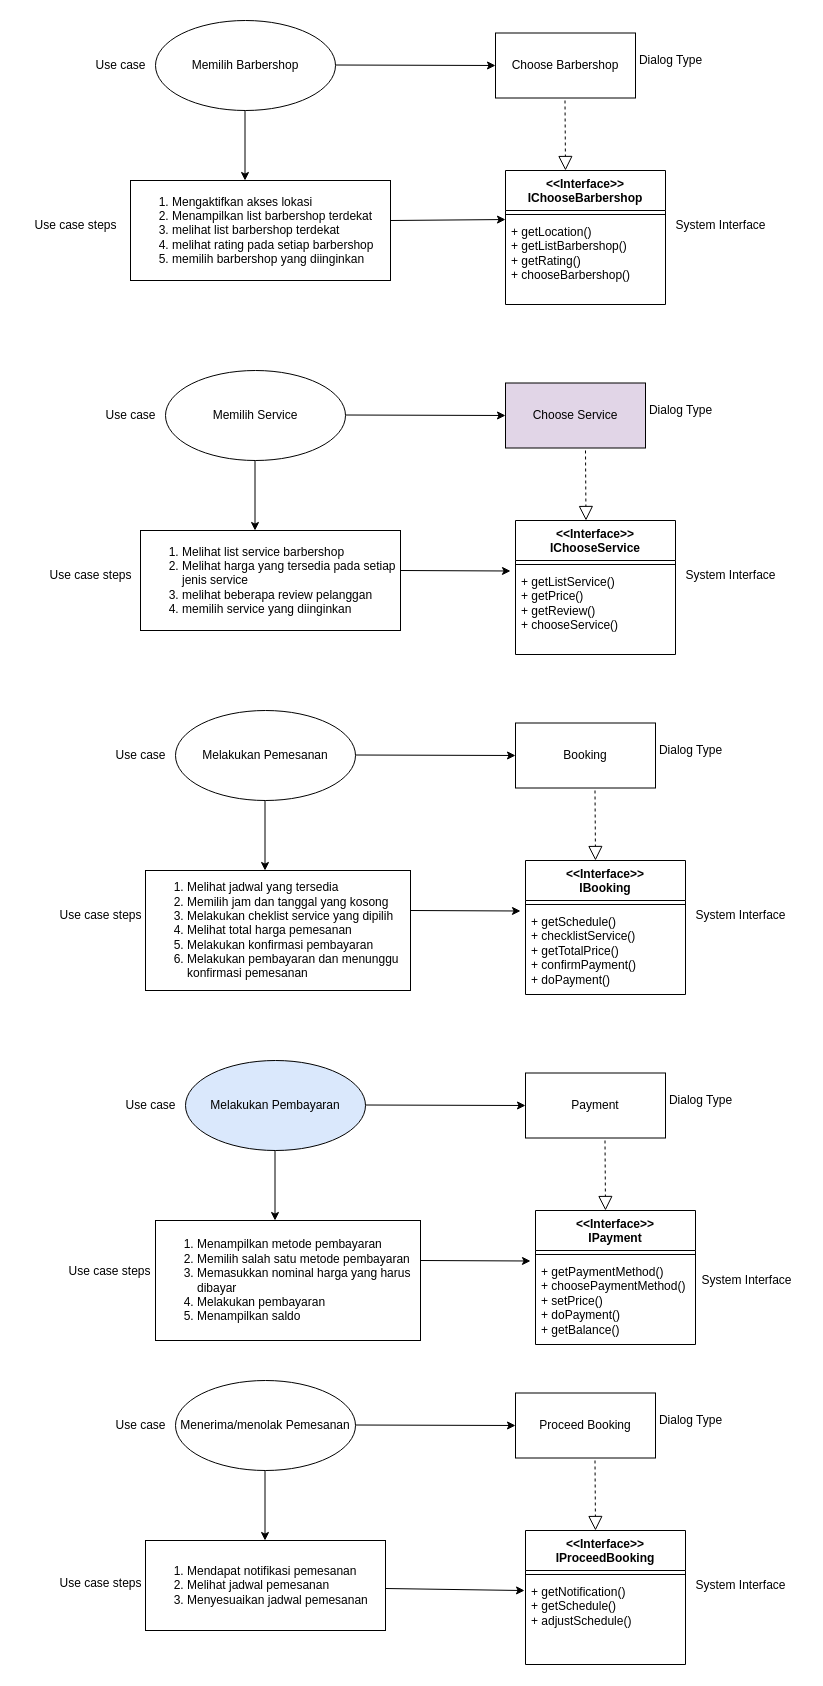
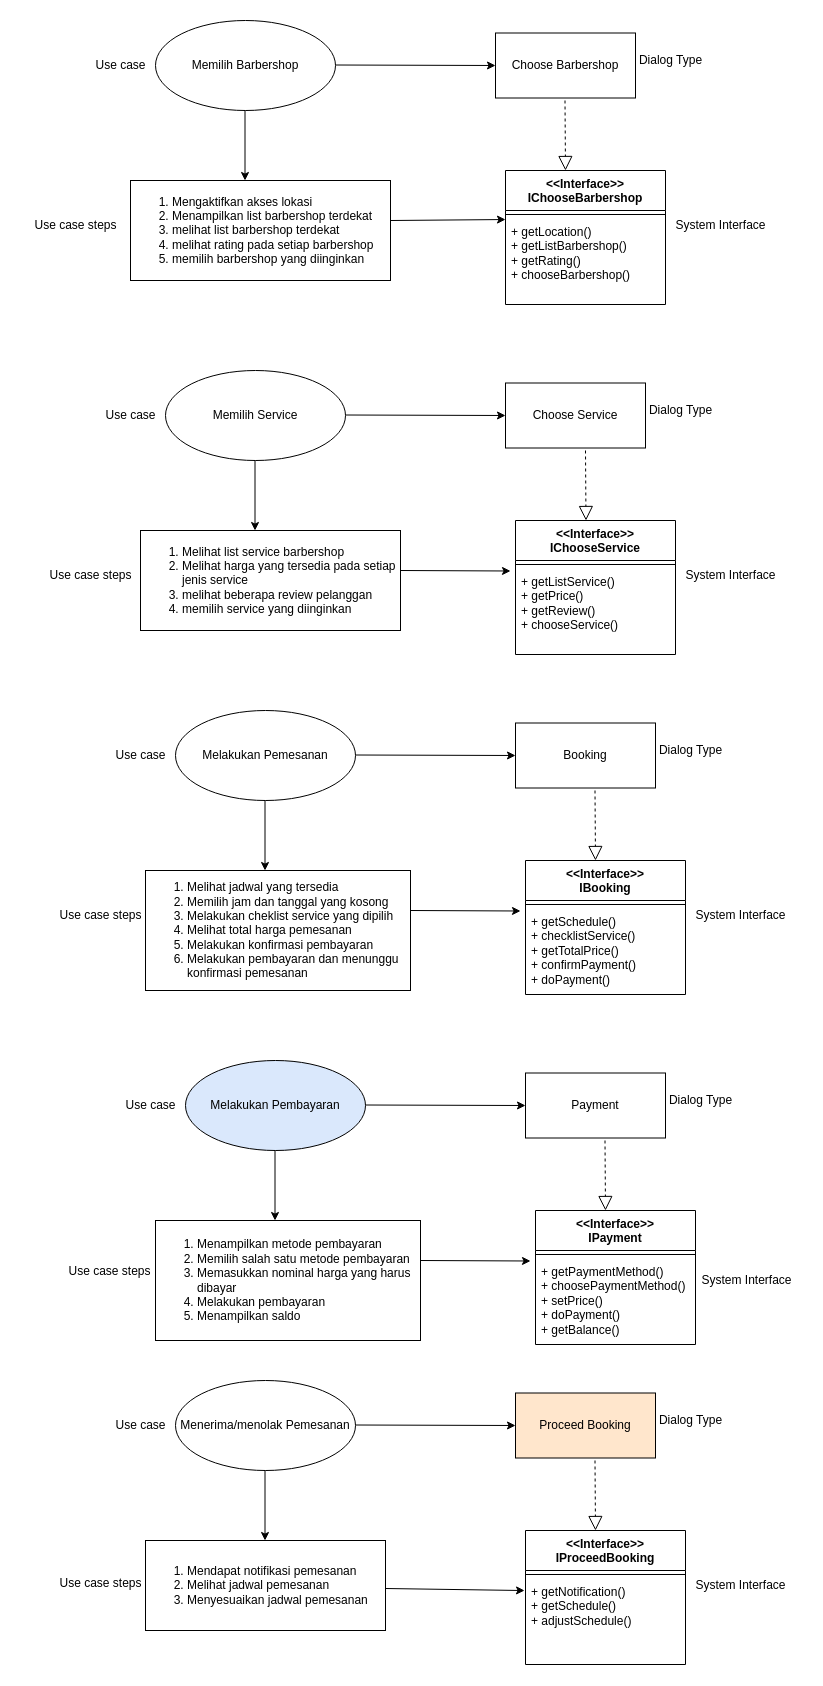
(576, 416) -> (576, 416)
(586, 1426) -> (586, 1426)
